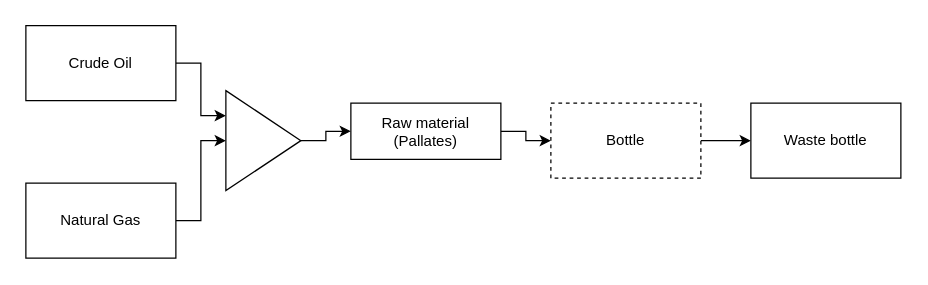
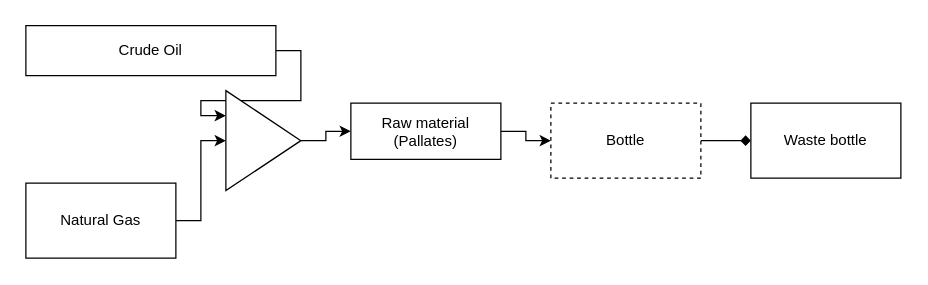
(101, 63) -> (151, 51)
(741, 141) -> (740, 141)
